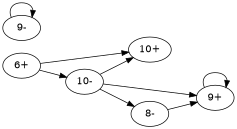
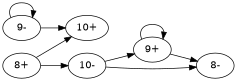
(22, 66) -> (22, 66)
(114, 68) -> (50, 28)
(179, 107) -> (180, 57)
